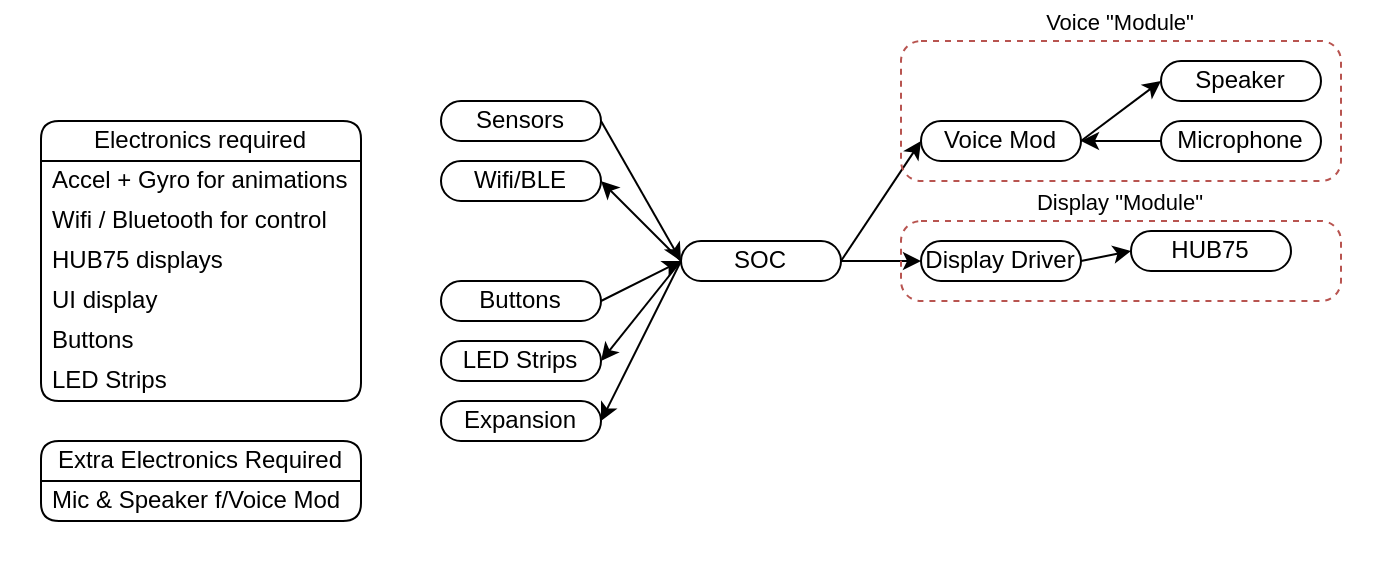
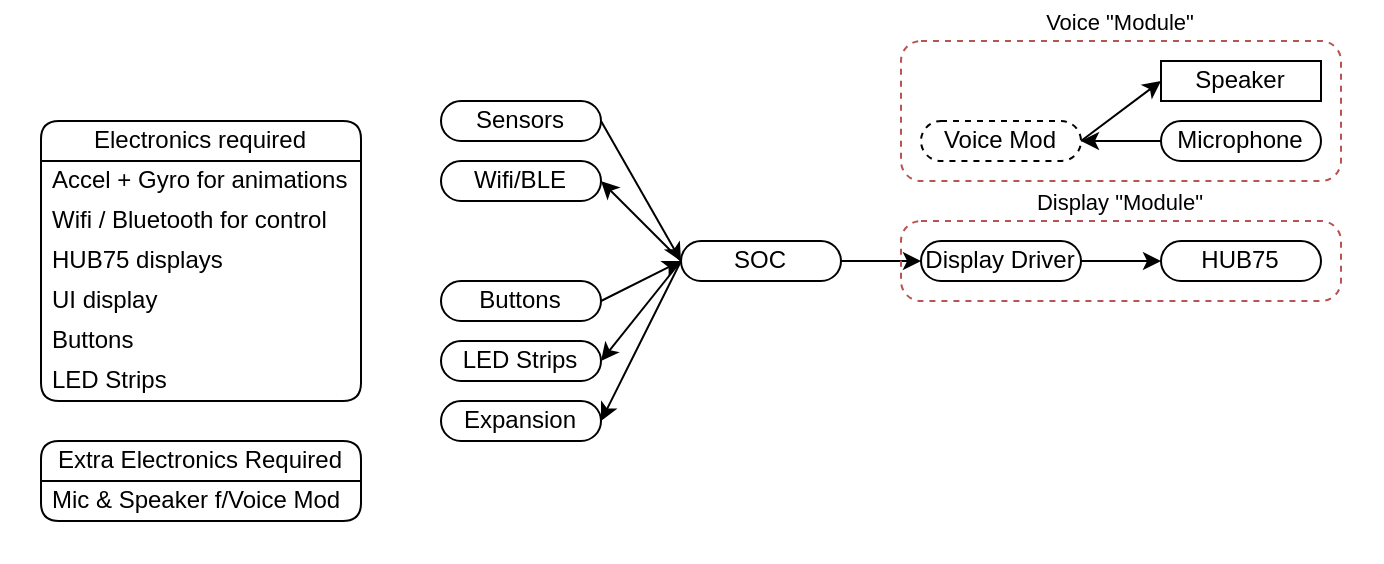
(1241, 81) -> (1241, 81)
(1001, 141) -> (1001, 141)
(878, 205) -> none
(1211, 251) -> (1241, 261)
